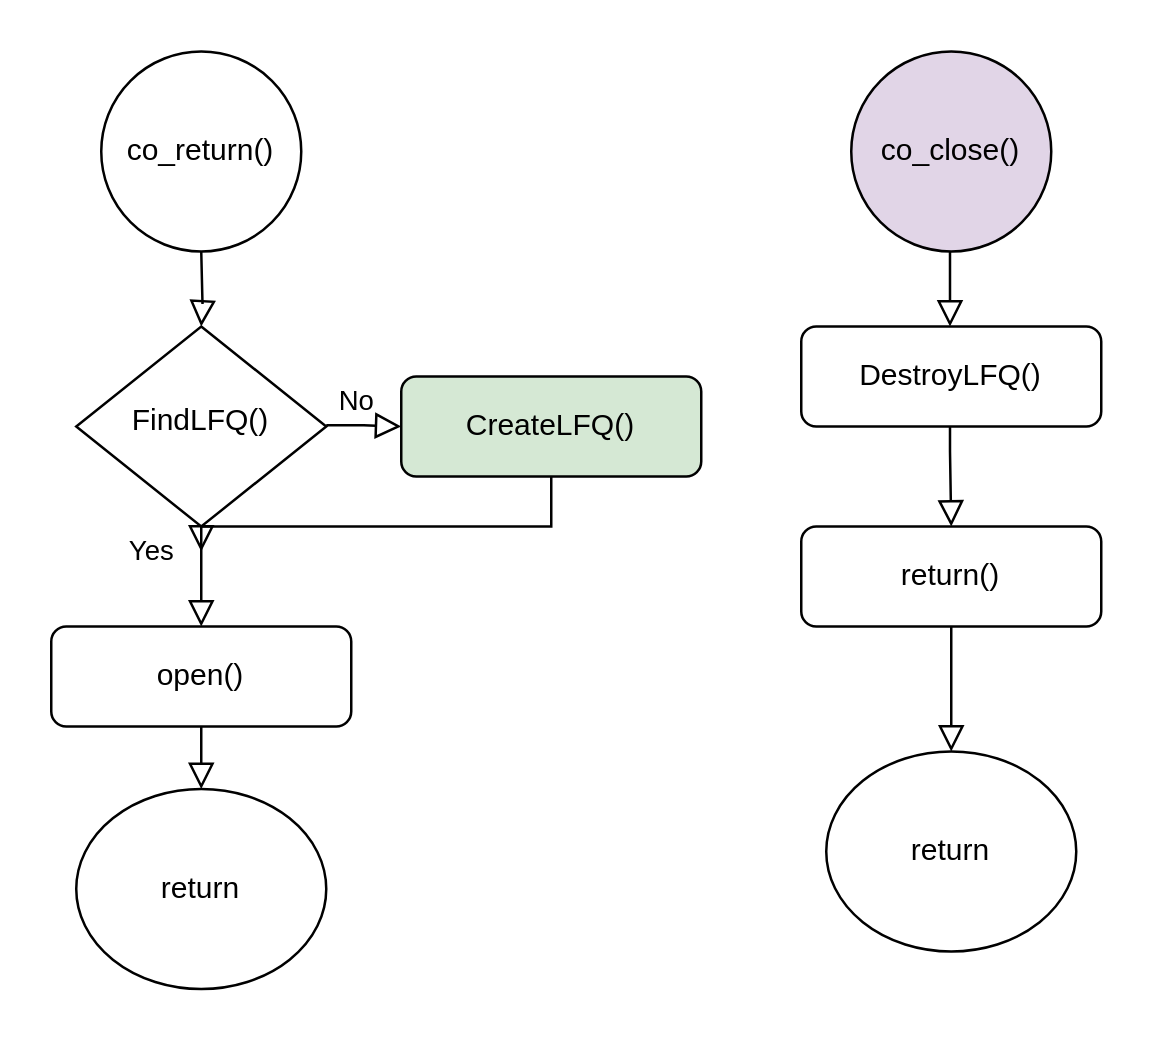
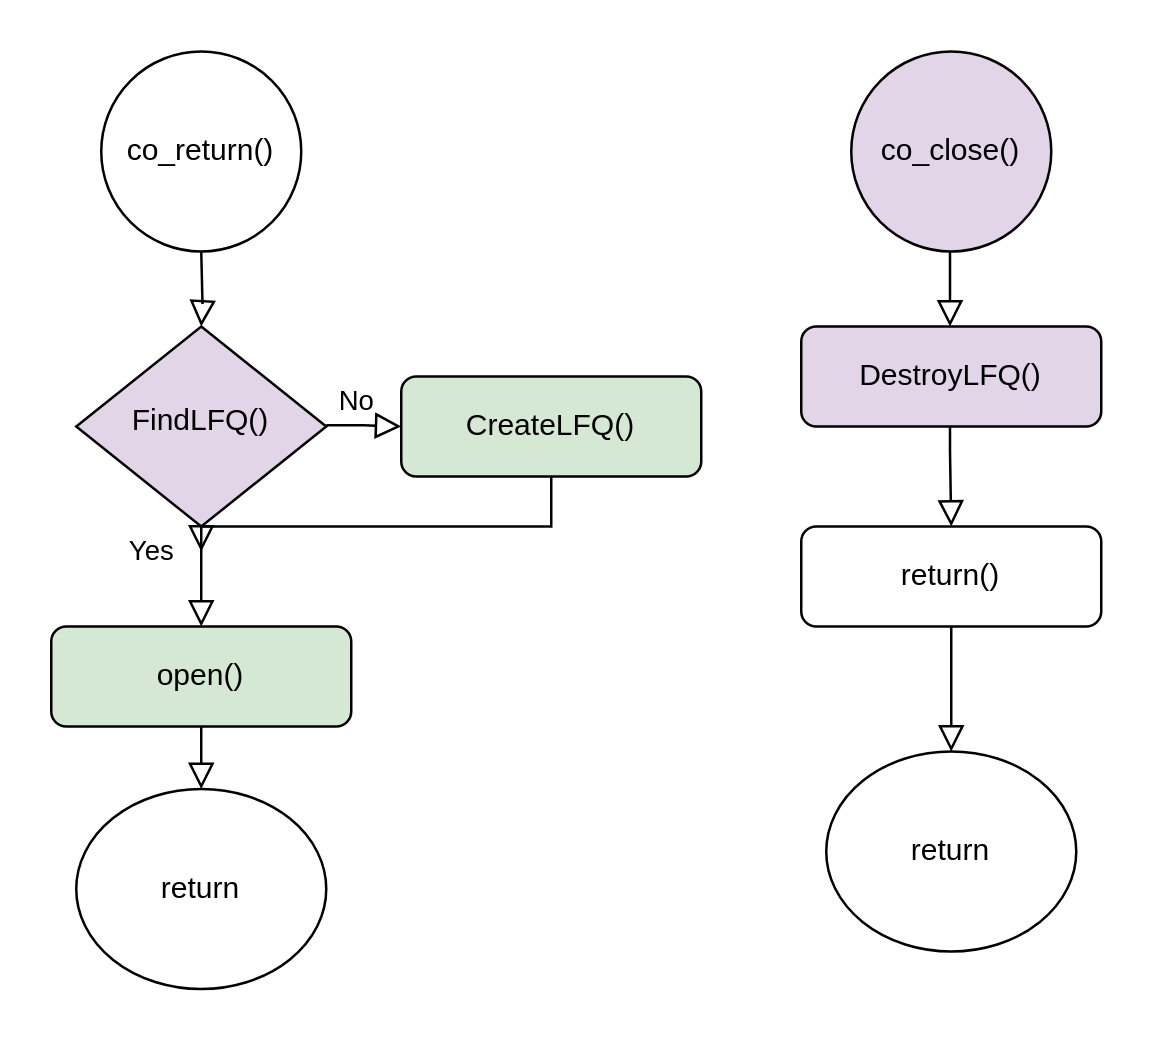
(951, 376) -> (951, 376)
(201, 426) -> (201, 426)
(201, 676) -> (201, 676)
